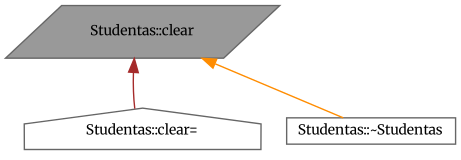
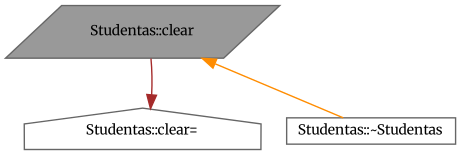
(133, 91) -> (152, 77)
